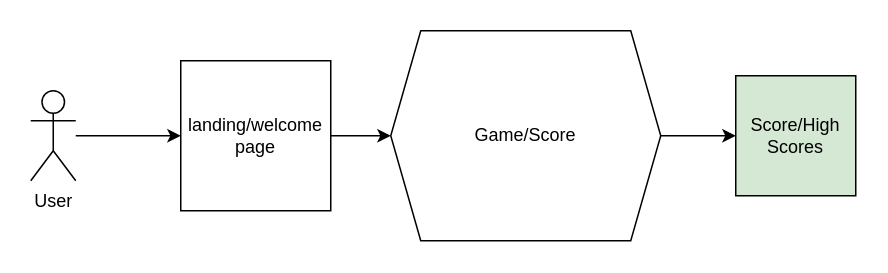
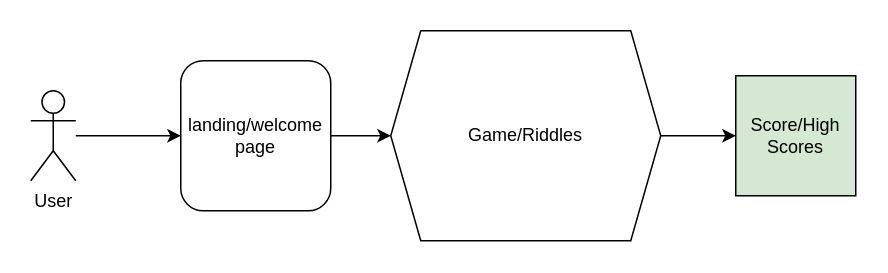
(256, 136) -> (256, 136)
(526, 136) -> (526, 136)
